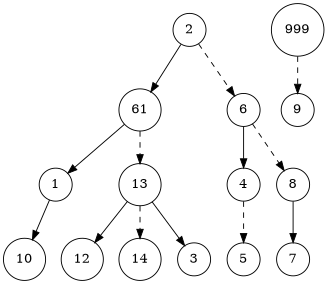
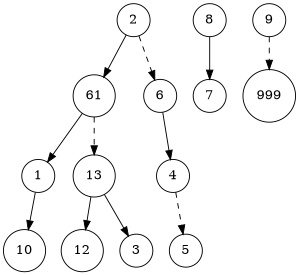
(298, 70) -> (269, 48)
(266, 143) -> none
(140, 259) -> none
